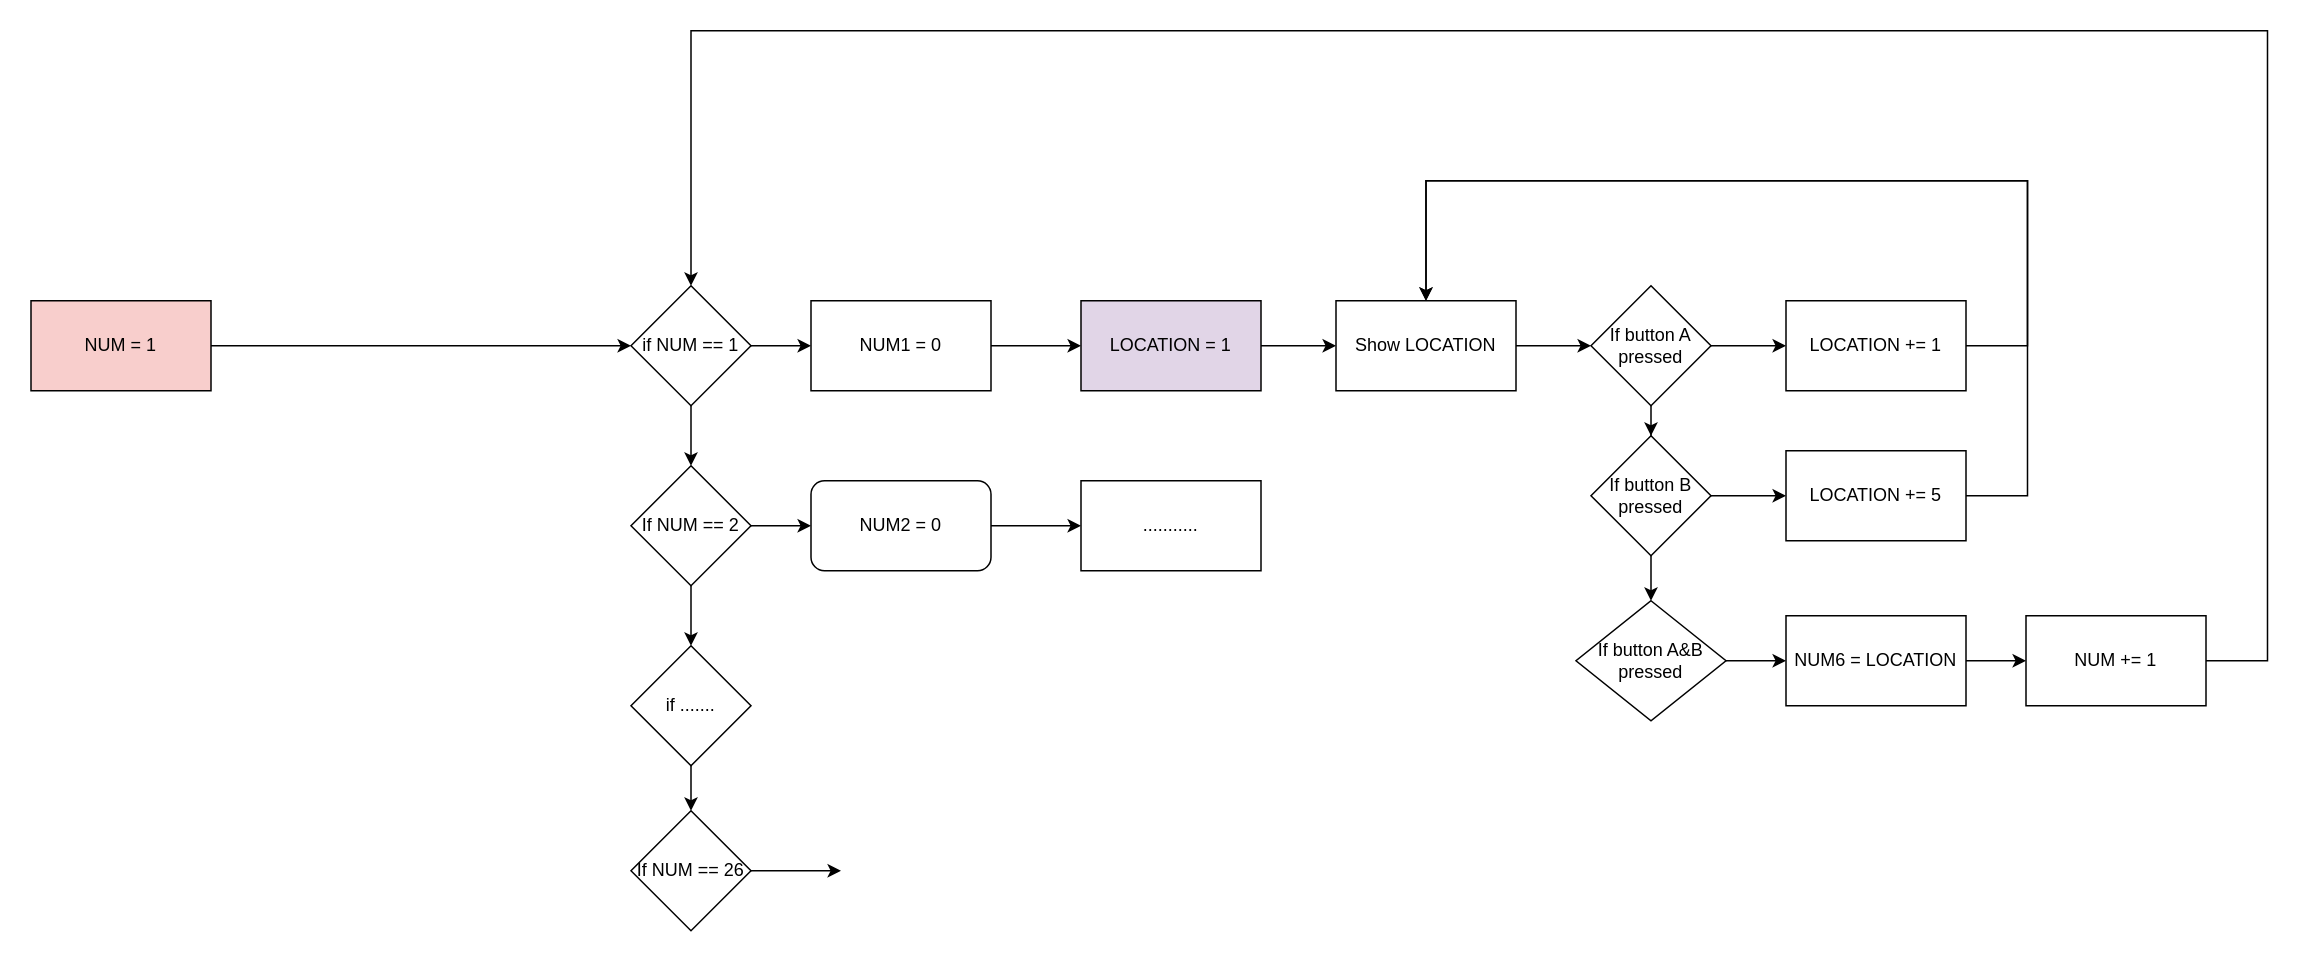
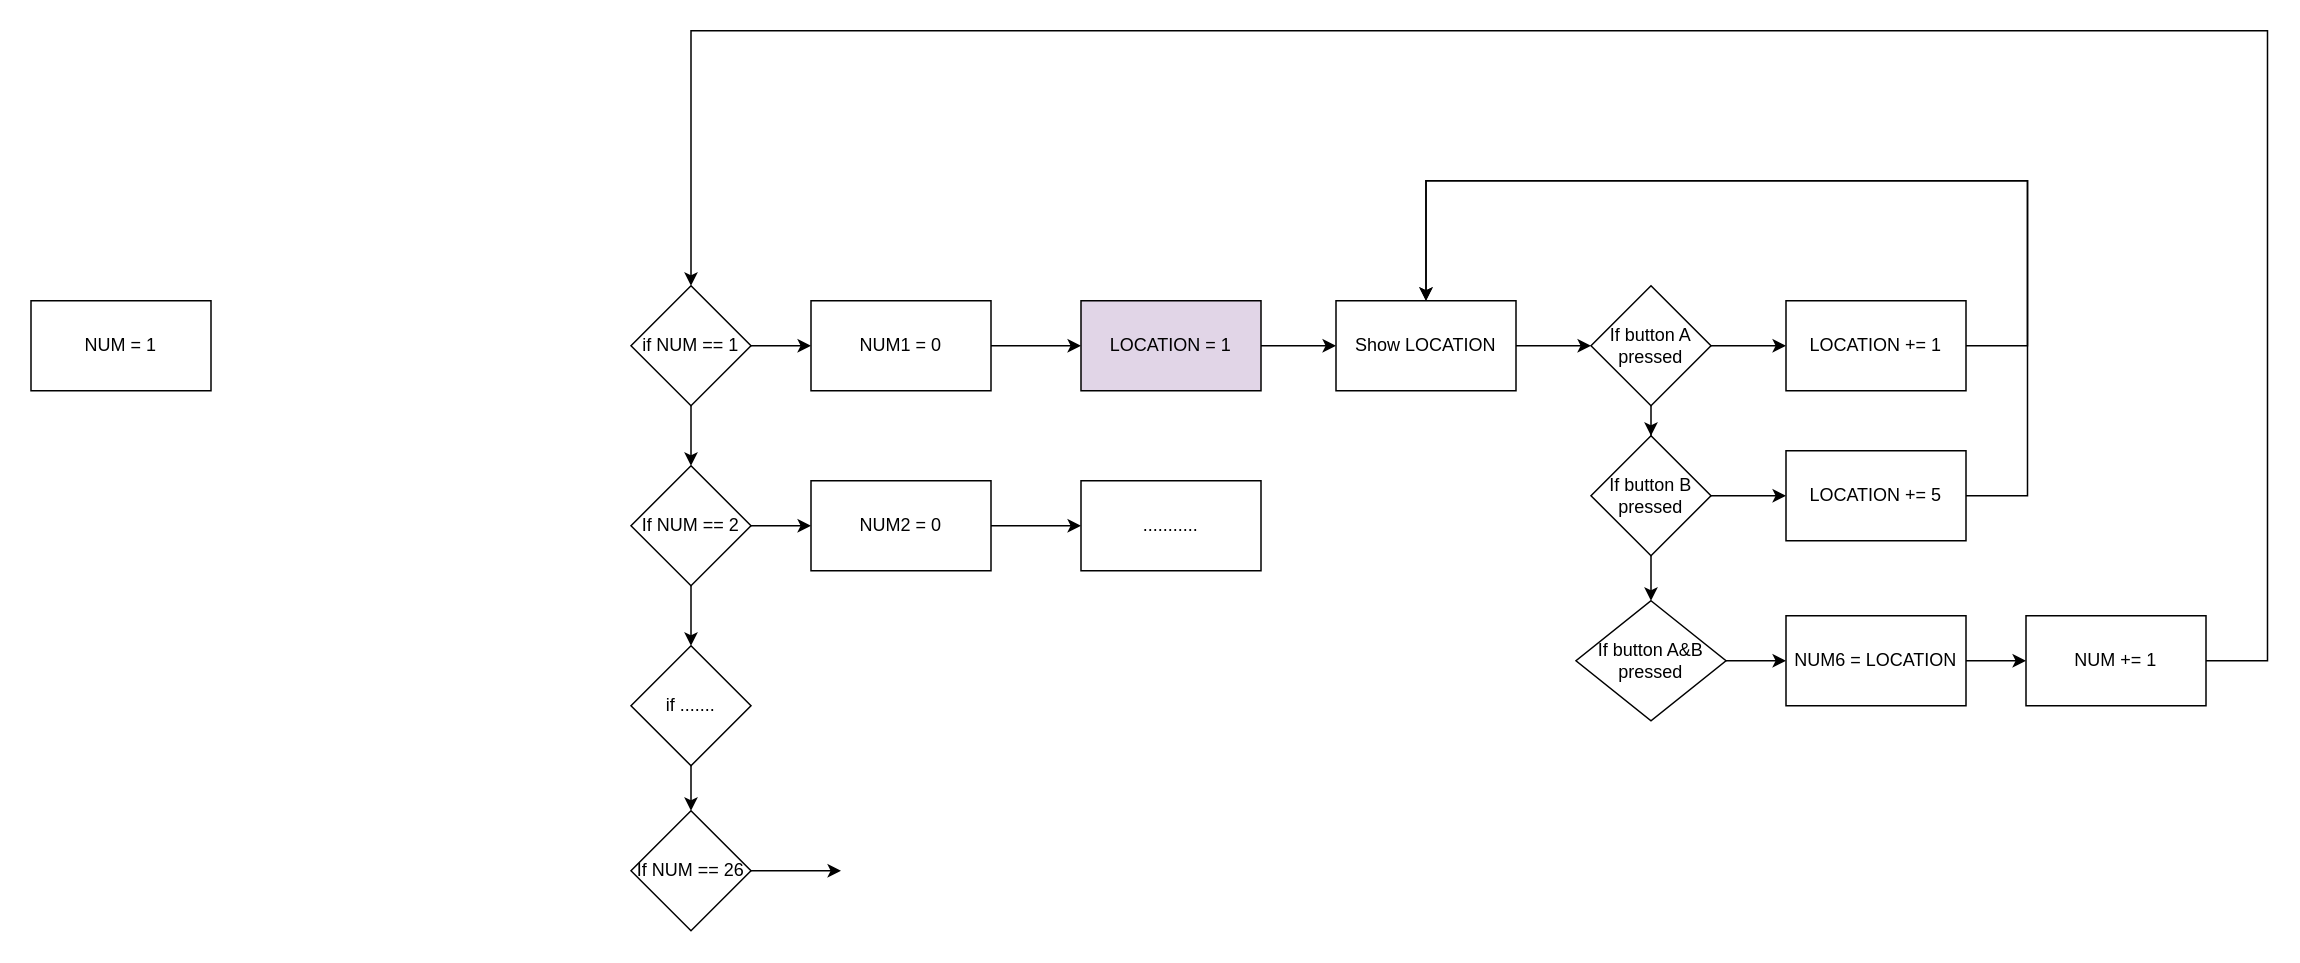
(121, 346) -> (121, 346)
(416, 346) -> none
(901, 526) -> (901, 526)
